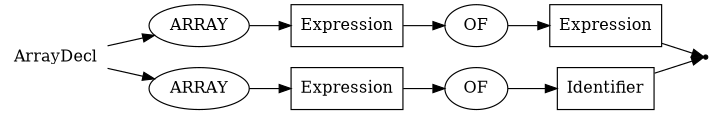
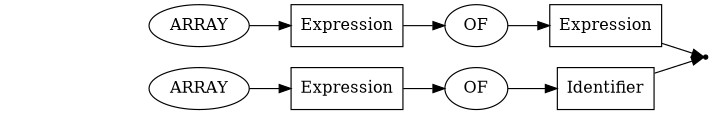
(56, 57) -> none
